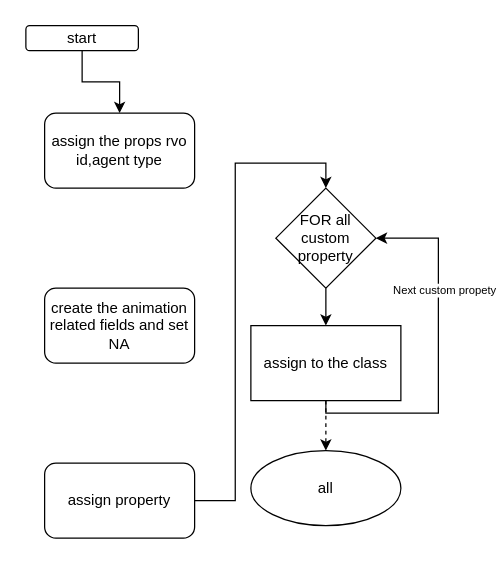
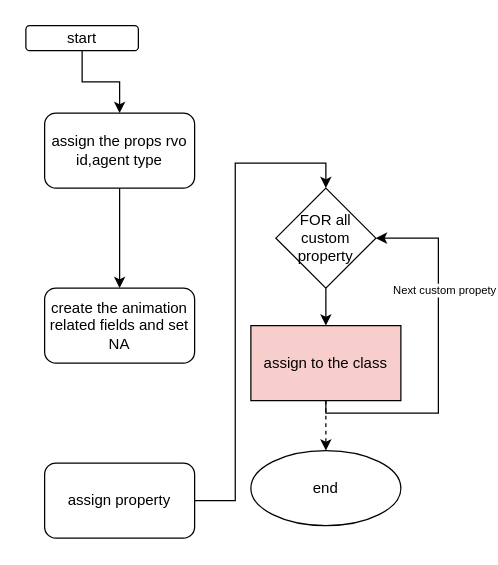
none -> (119, 234)
(326, 363) -> (326, 363)
(326, 488) -> (326, 488)
